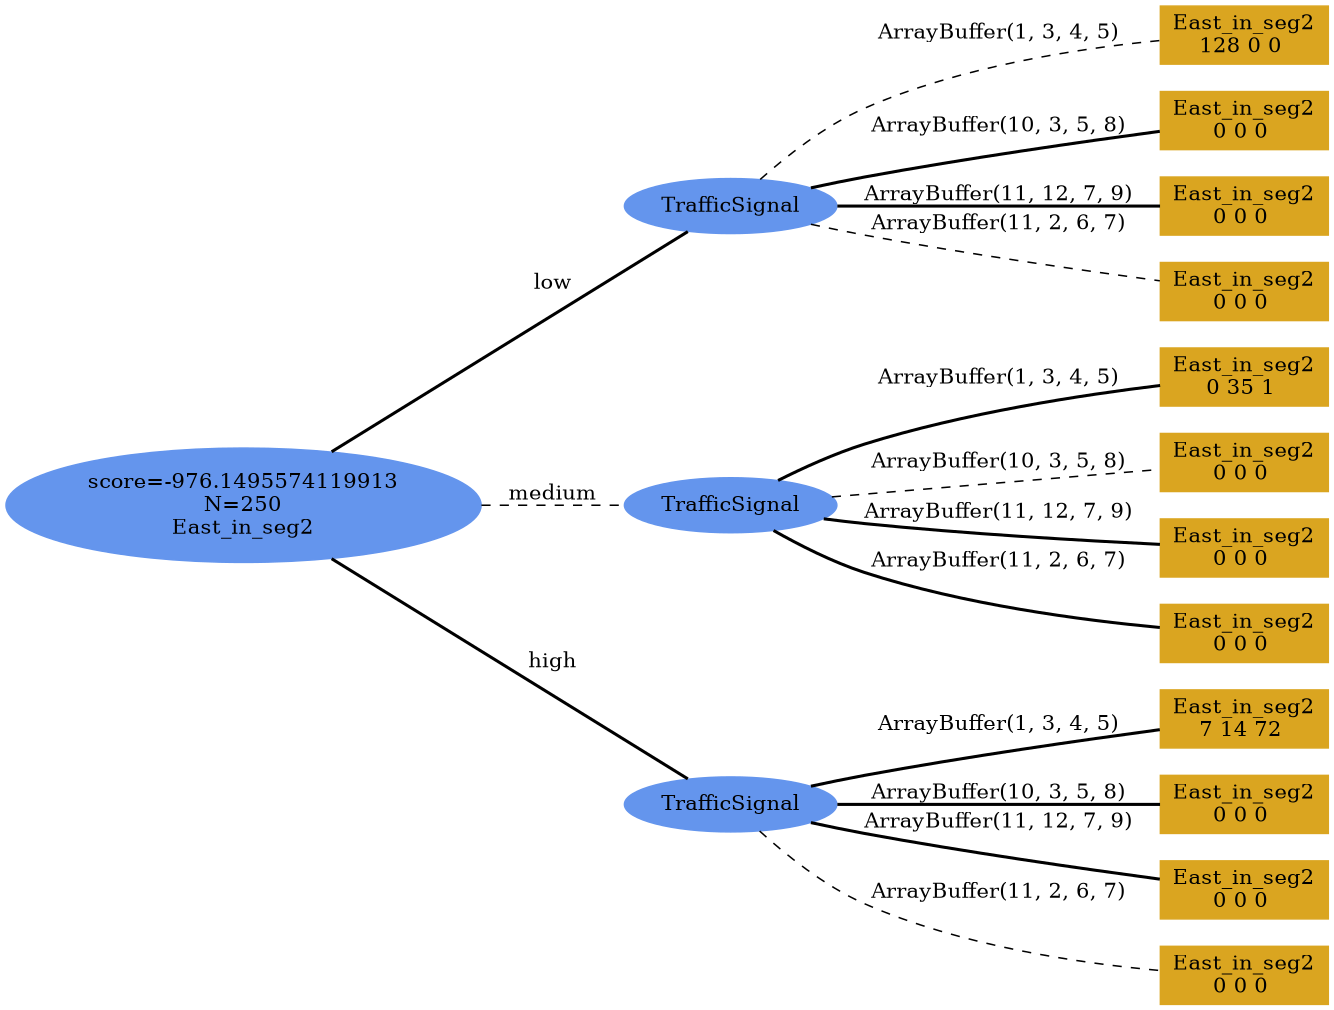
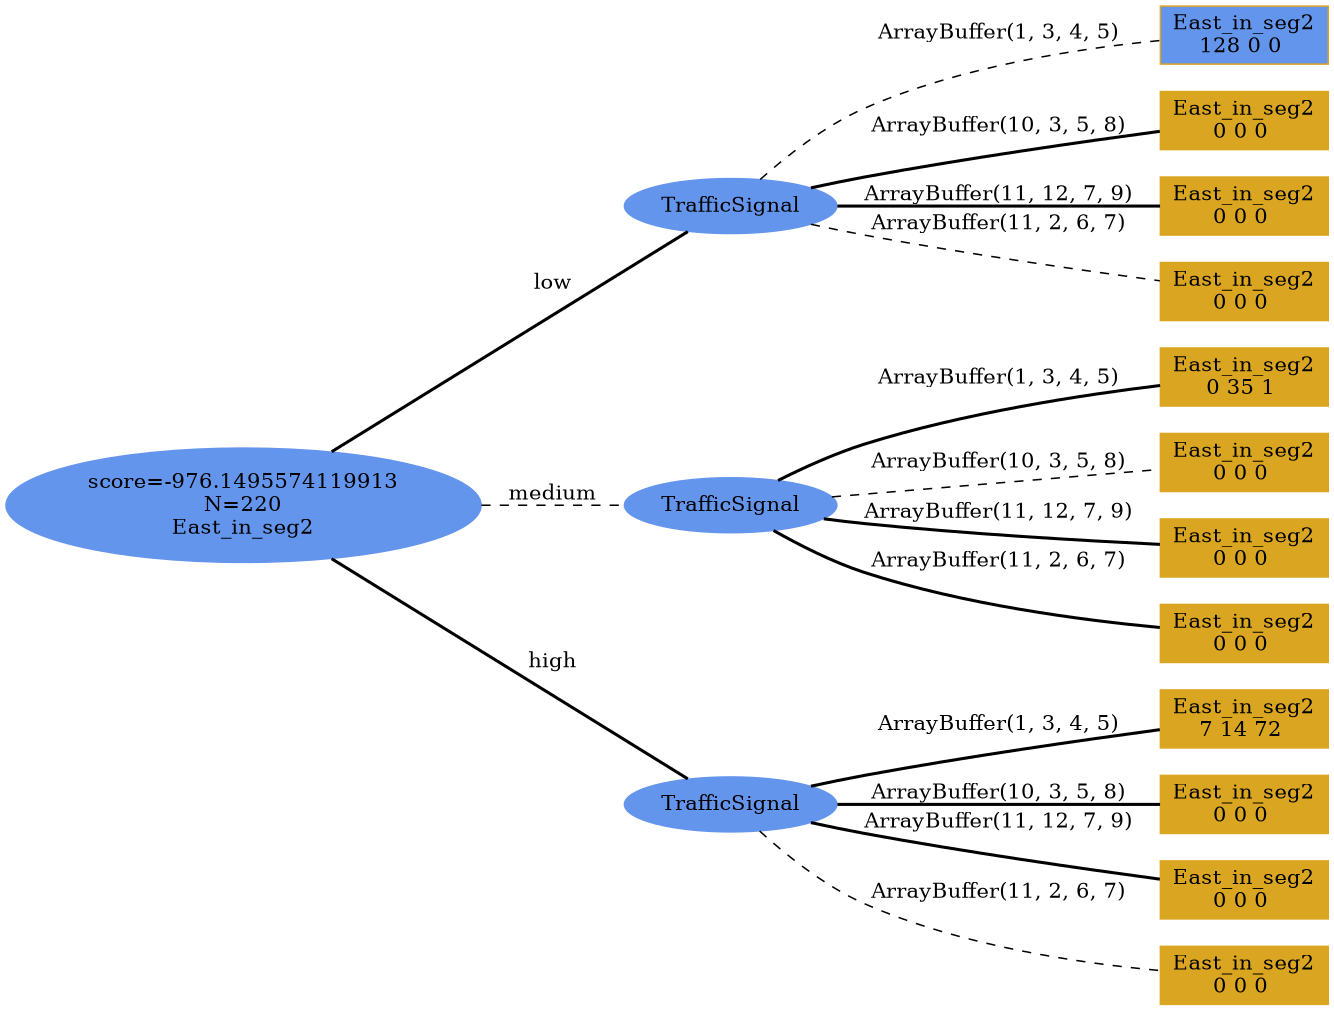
(1244, 35) -> (1244, 35)
(244, 505) -> (244, 505)
